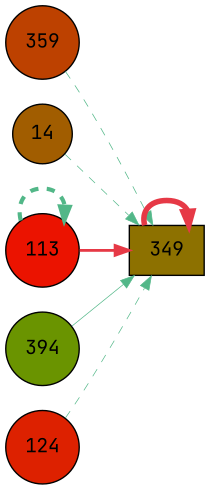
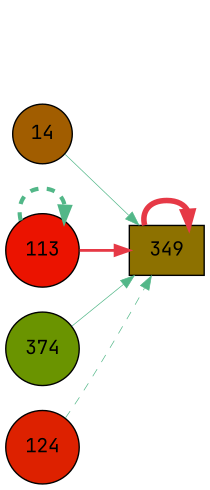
(42, 42) -> none
(97, 185) -> (97, 185)
(42, 349) -> (42, 349)
